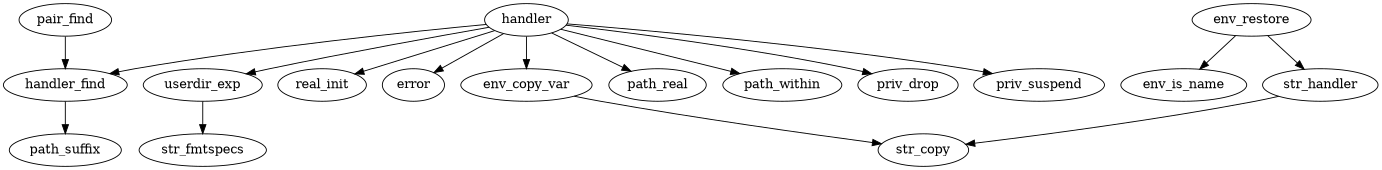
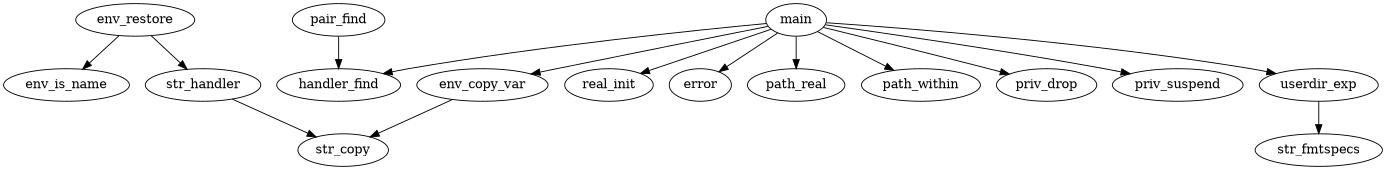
(526, 20) -> (796, 20)
(65, 150) -> none
